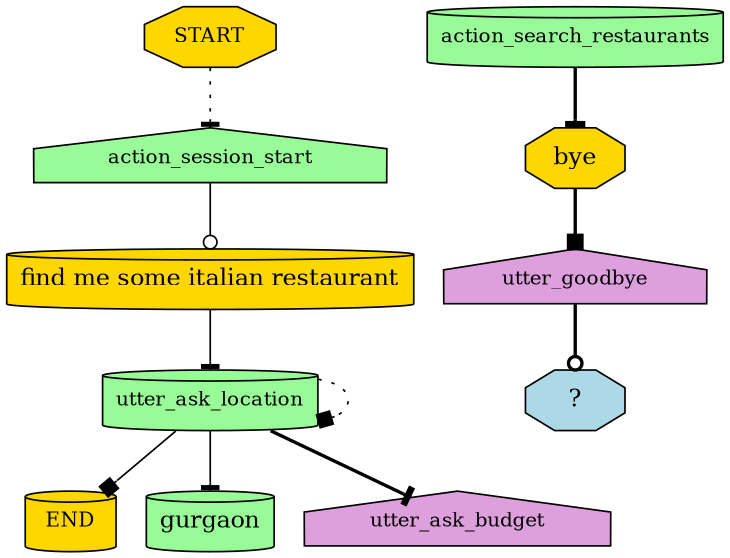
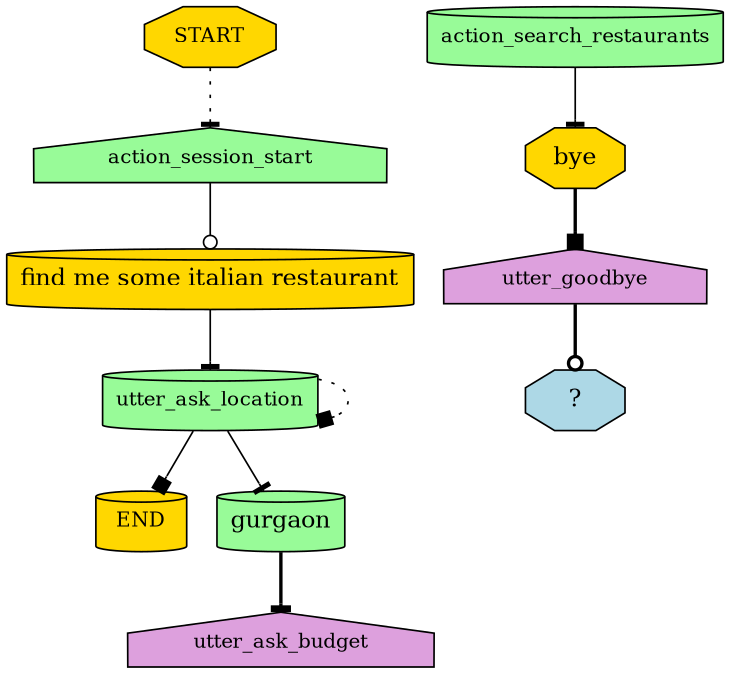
(575, 94) -> (575, 94)
(337, 462) -> (281, 578)
